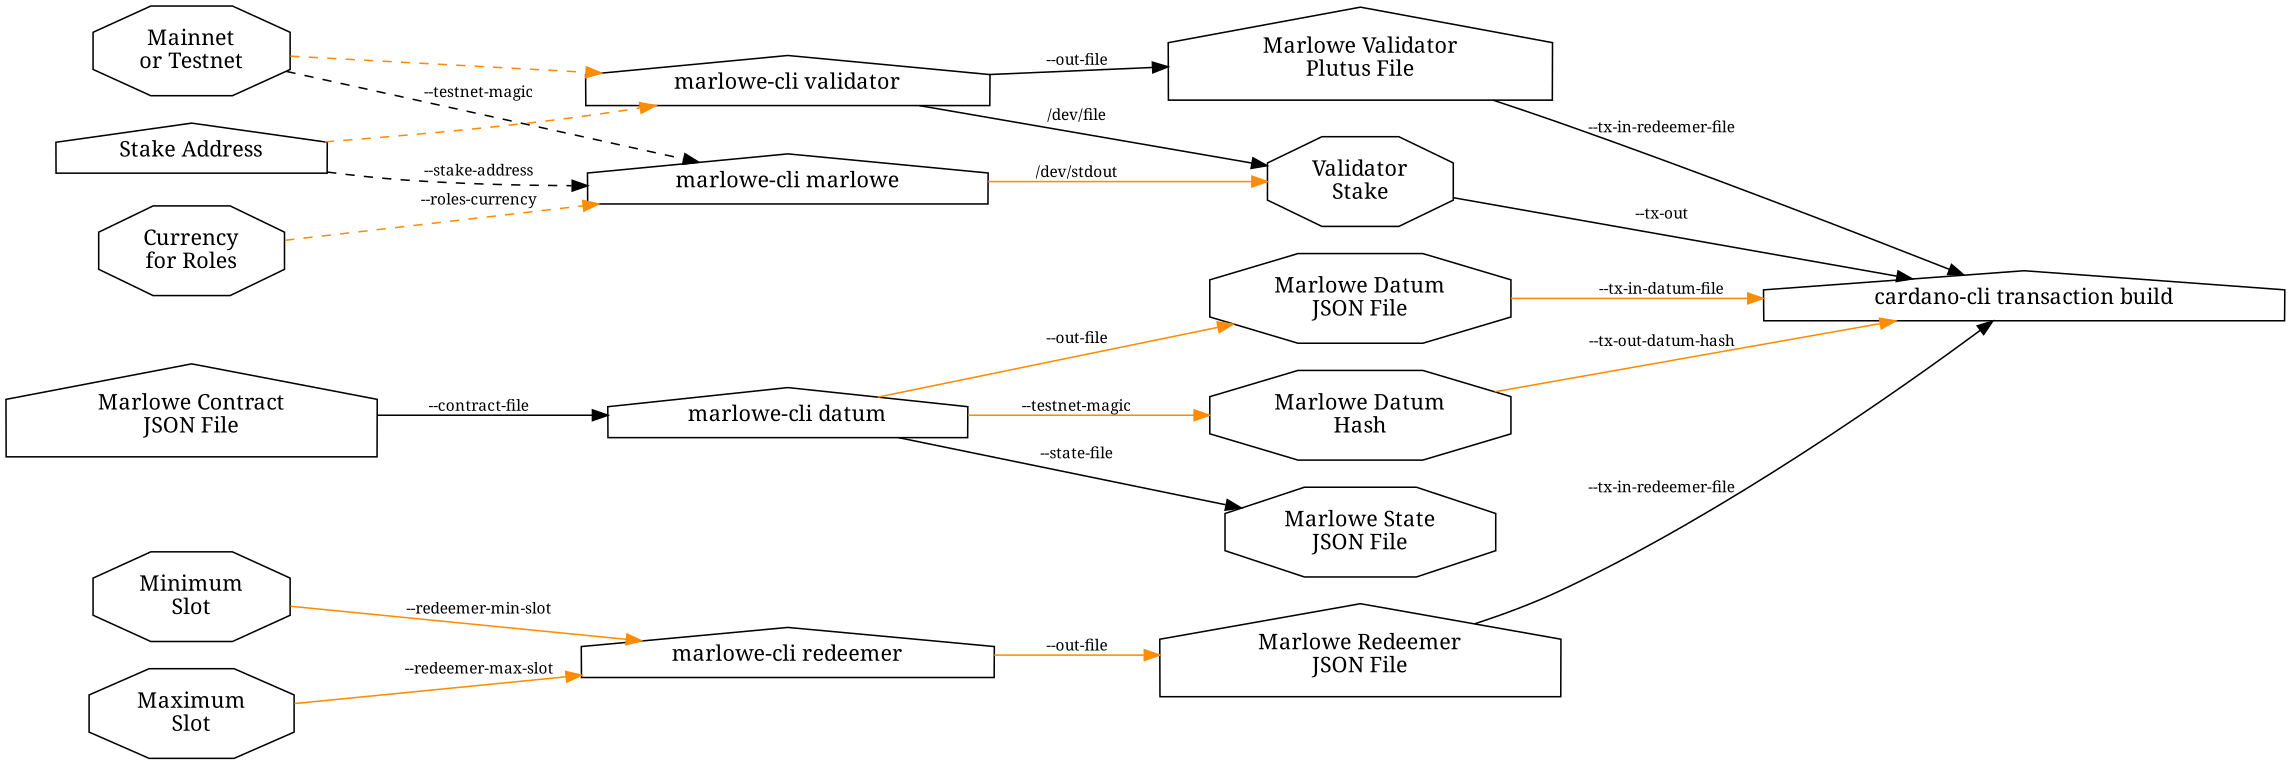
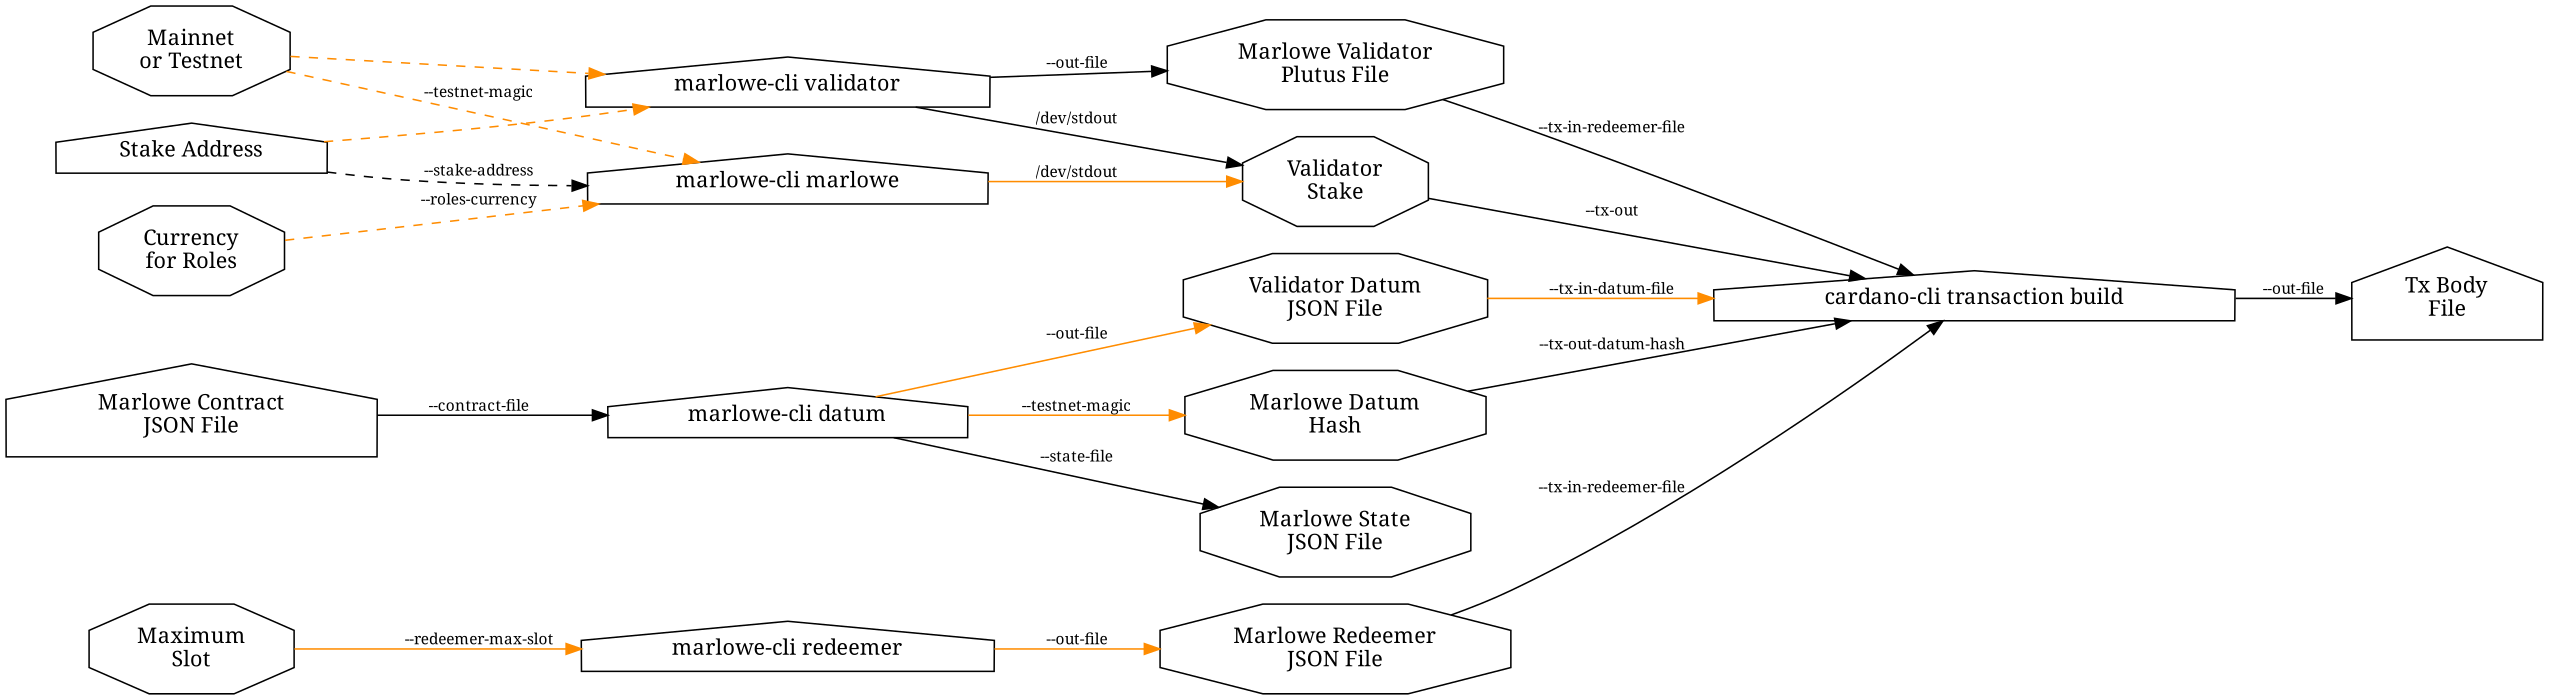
(1360, 59) -> (1335, 65)
(485, 115) -> (485, 115)
(1077, 116) -> (1077, 119)
(1360, 298) -> (1335, 298)
none -> (2447, 298)
(1687, 358) -> (1651, 357)
(192, 597) -> none
(1360, 655) -> (1335, 649)
